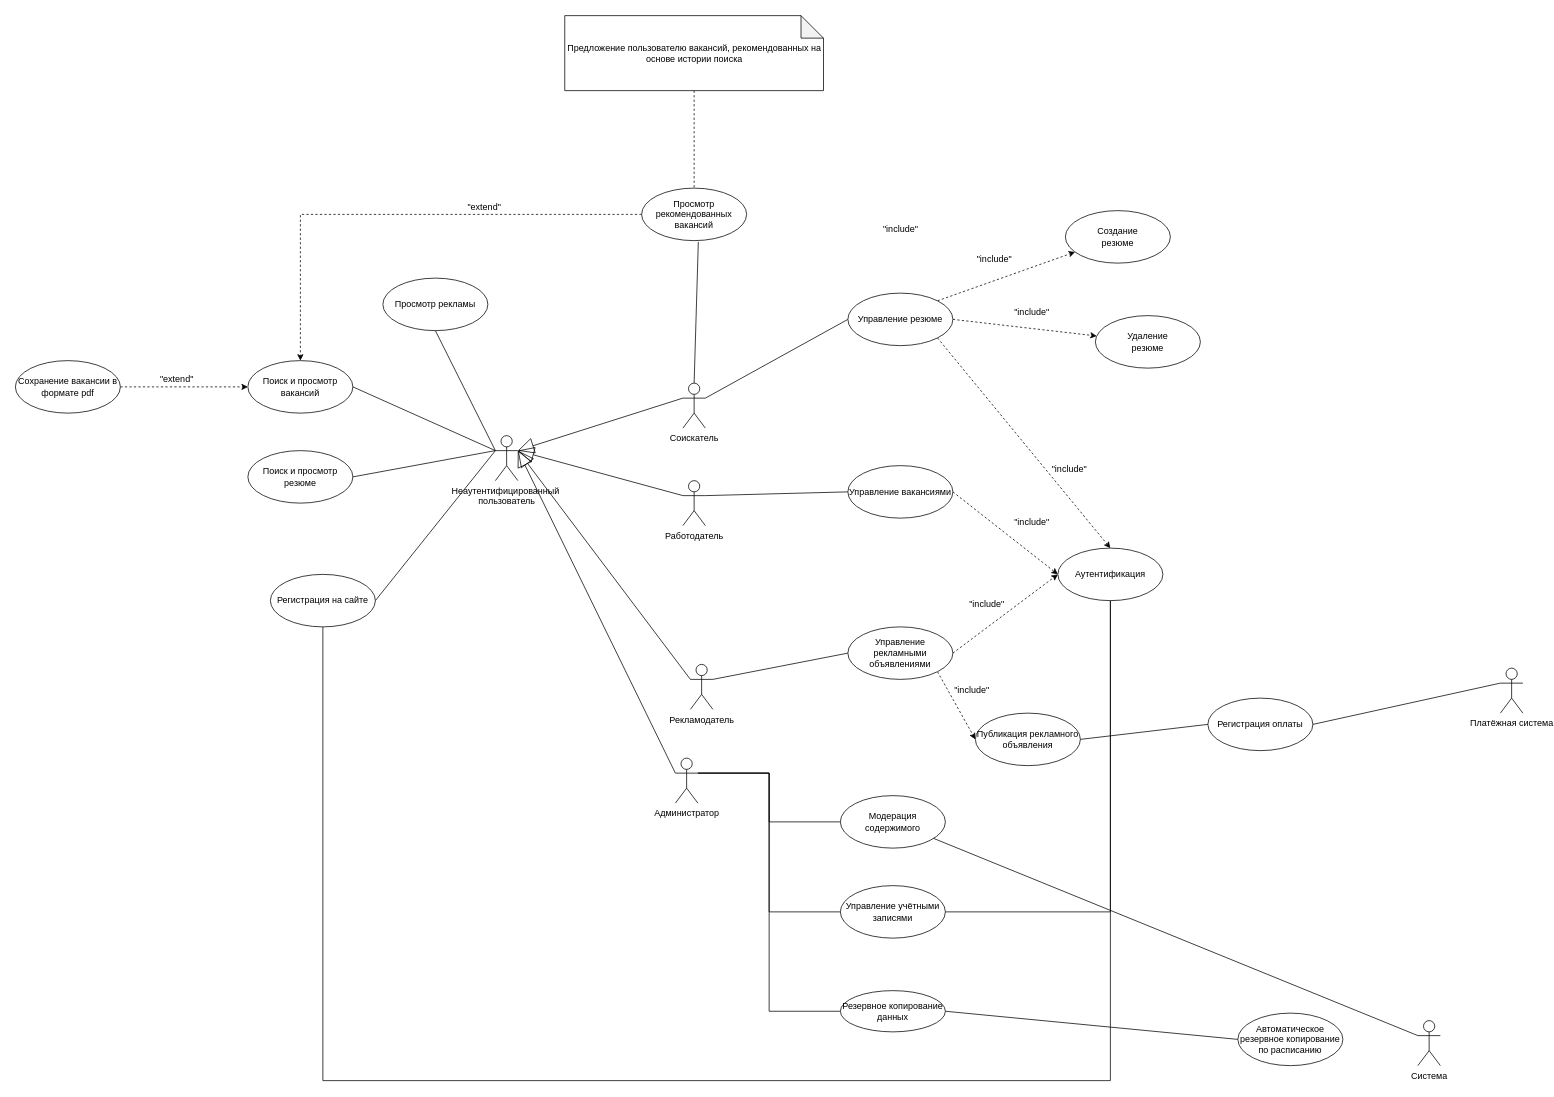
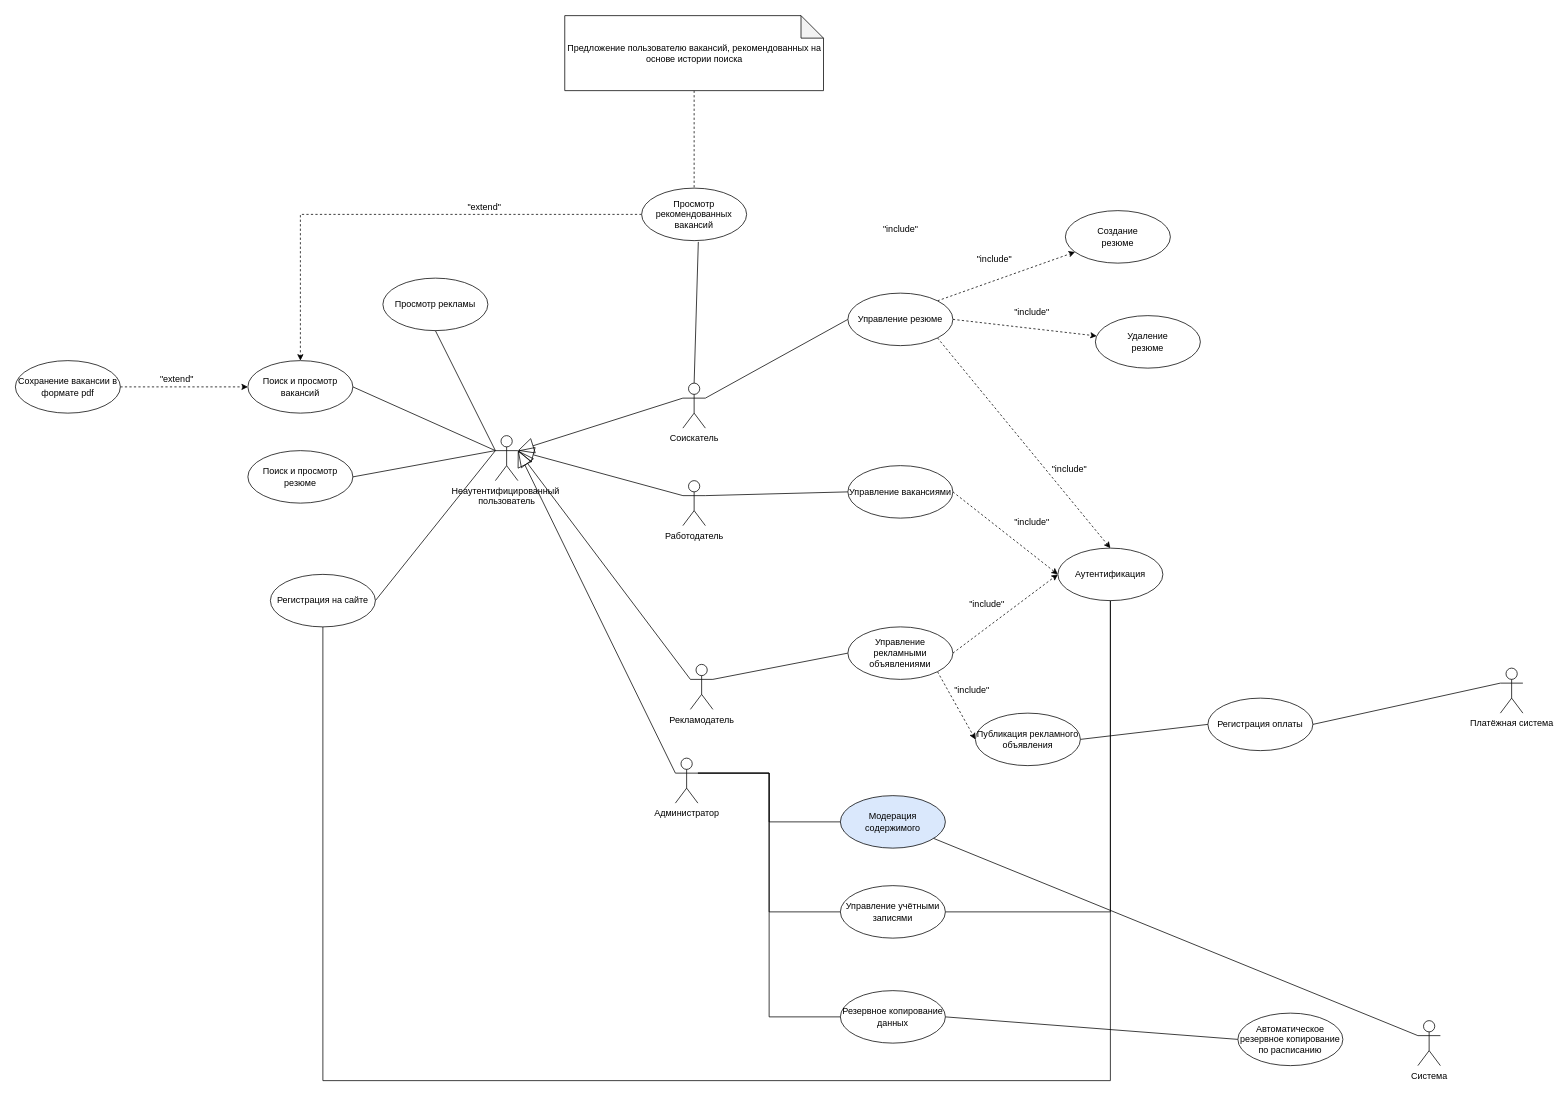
(893, 822) -> (893, 822)
(893, 1011) -> (893, 1017)
